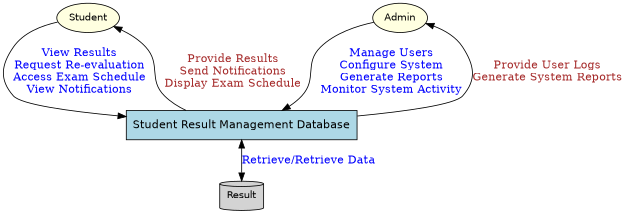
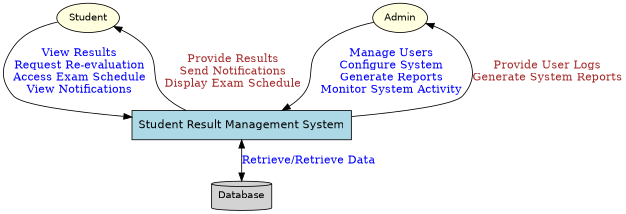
(242, 125) -> (242, 125)
(242, 196) -> (242, 196)
